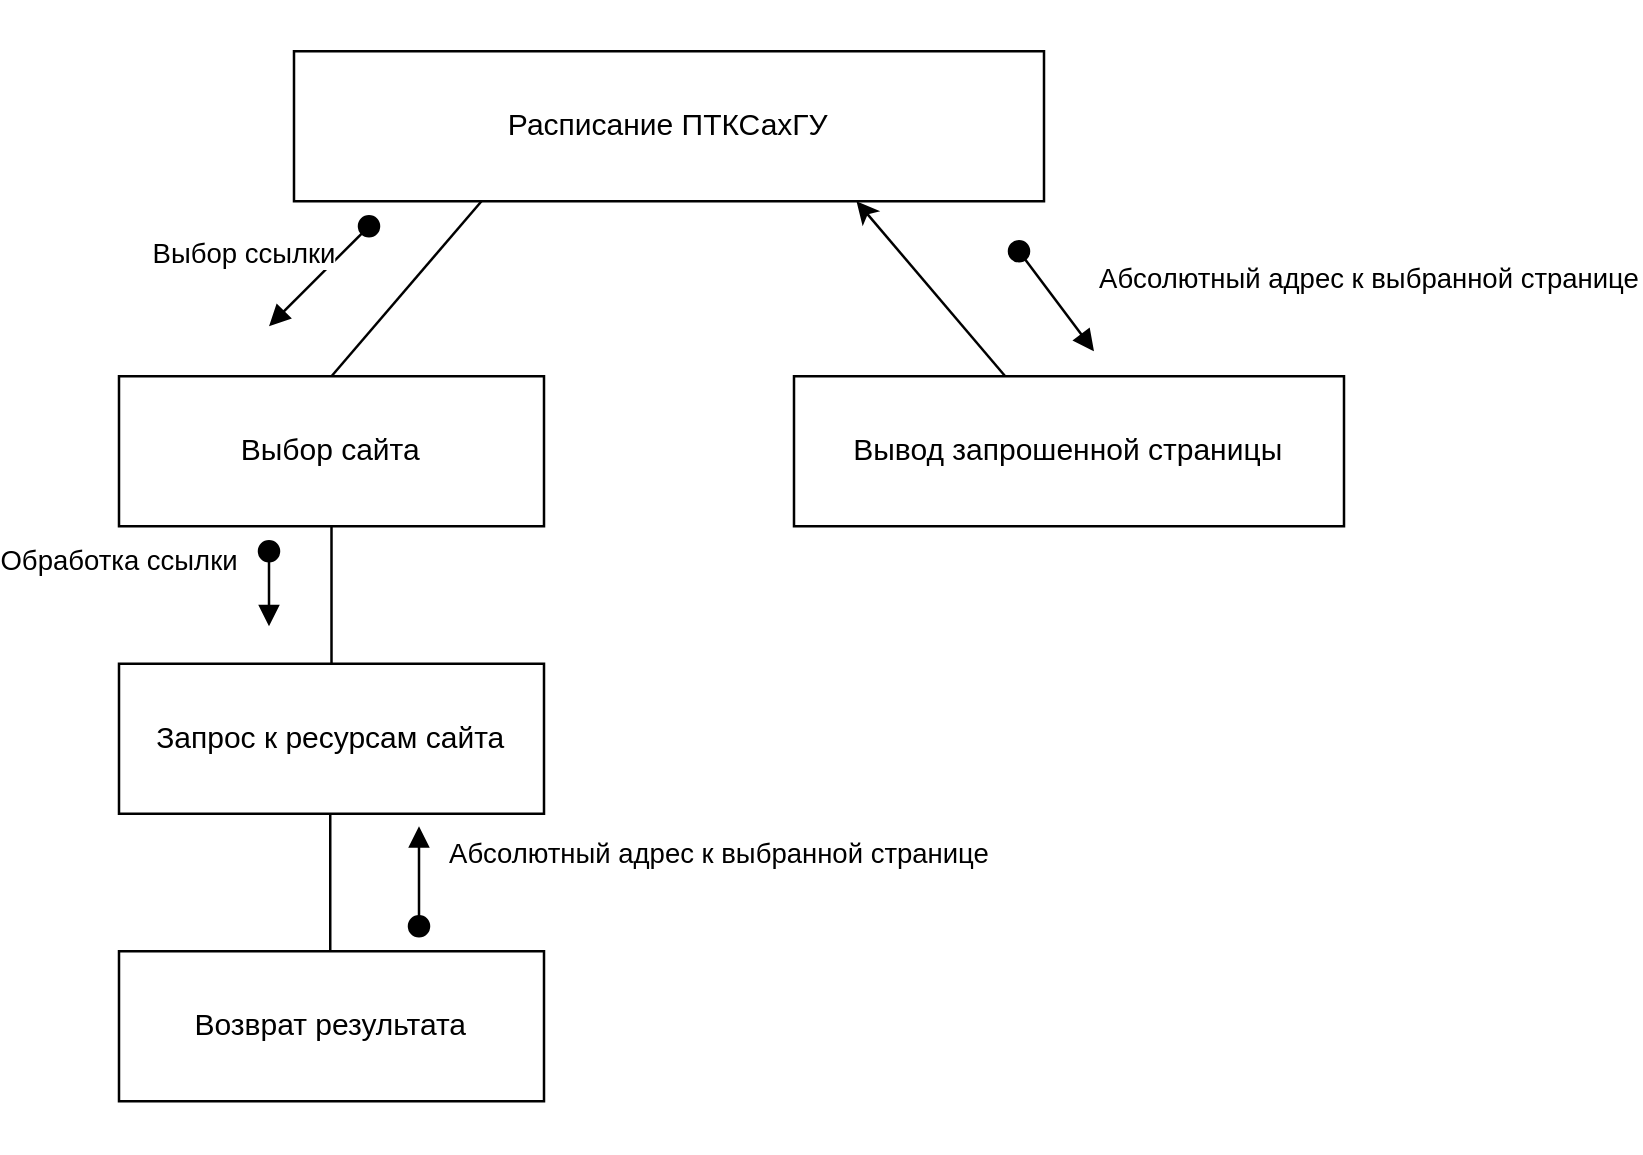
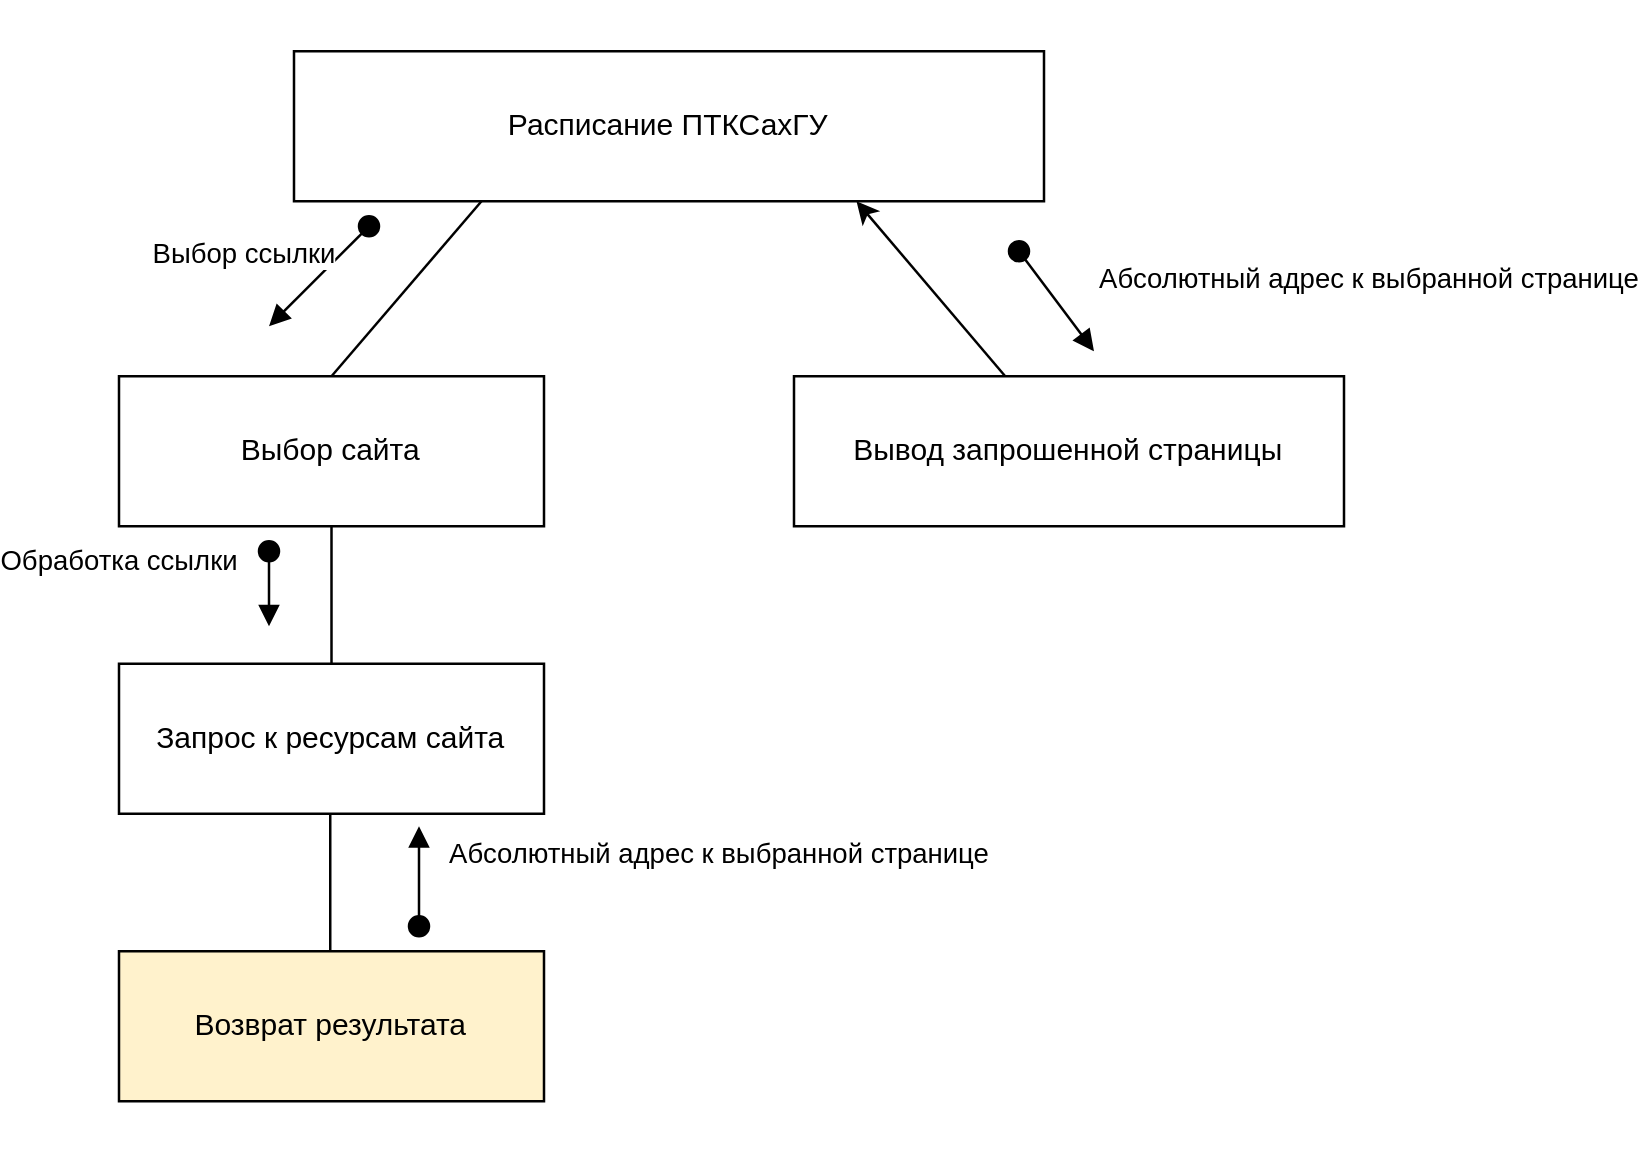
(331, 1026) -> (331, 1026)
